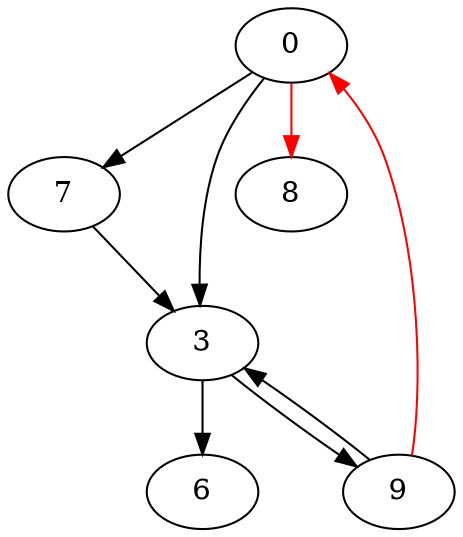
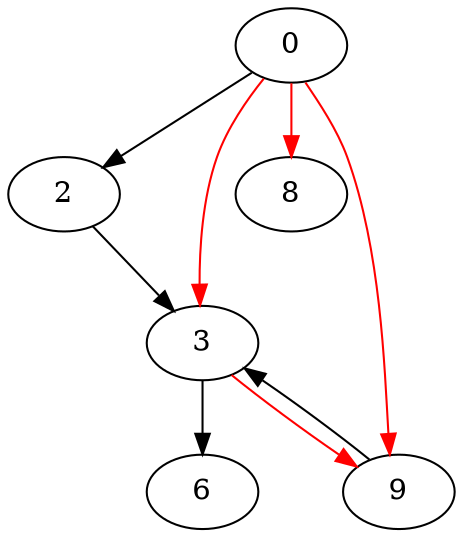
(212, 175) -> (212, 175)
(64, 194) -> (64, 194)
(410, 265) -> (371, 251)
(285, 416) -> (285, 416)
